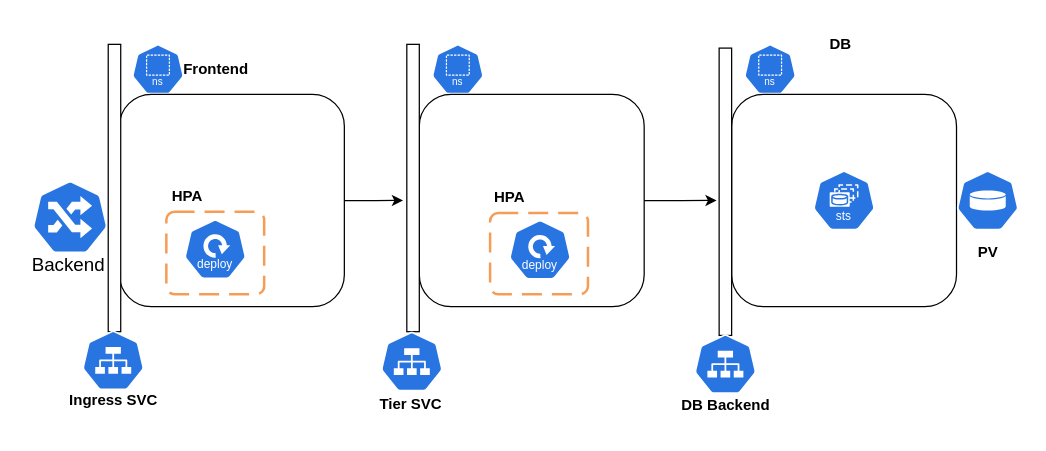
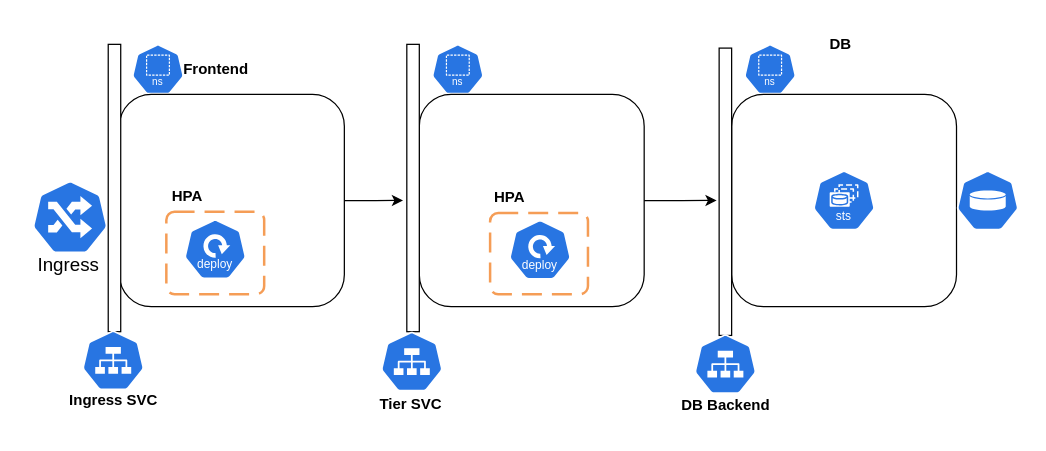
(988, 253) -> none
(71, 276) -> (71, 276)
